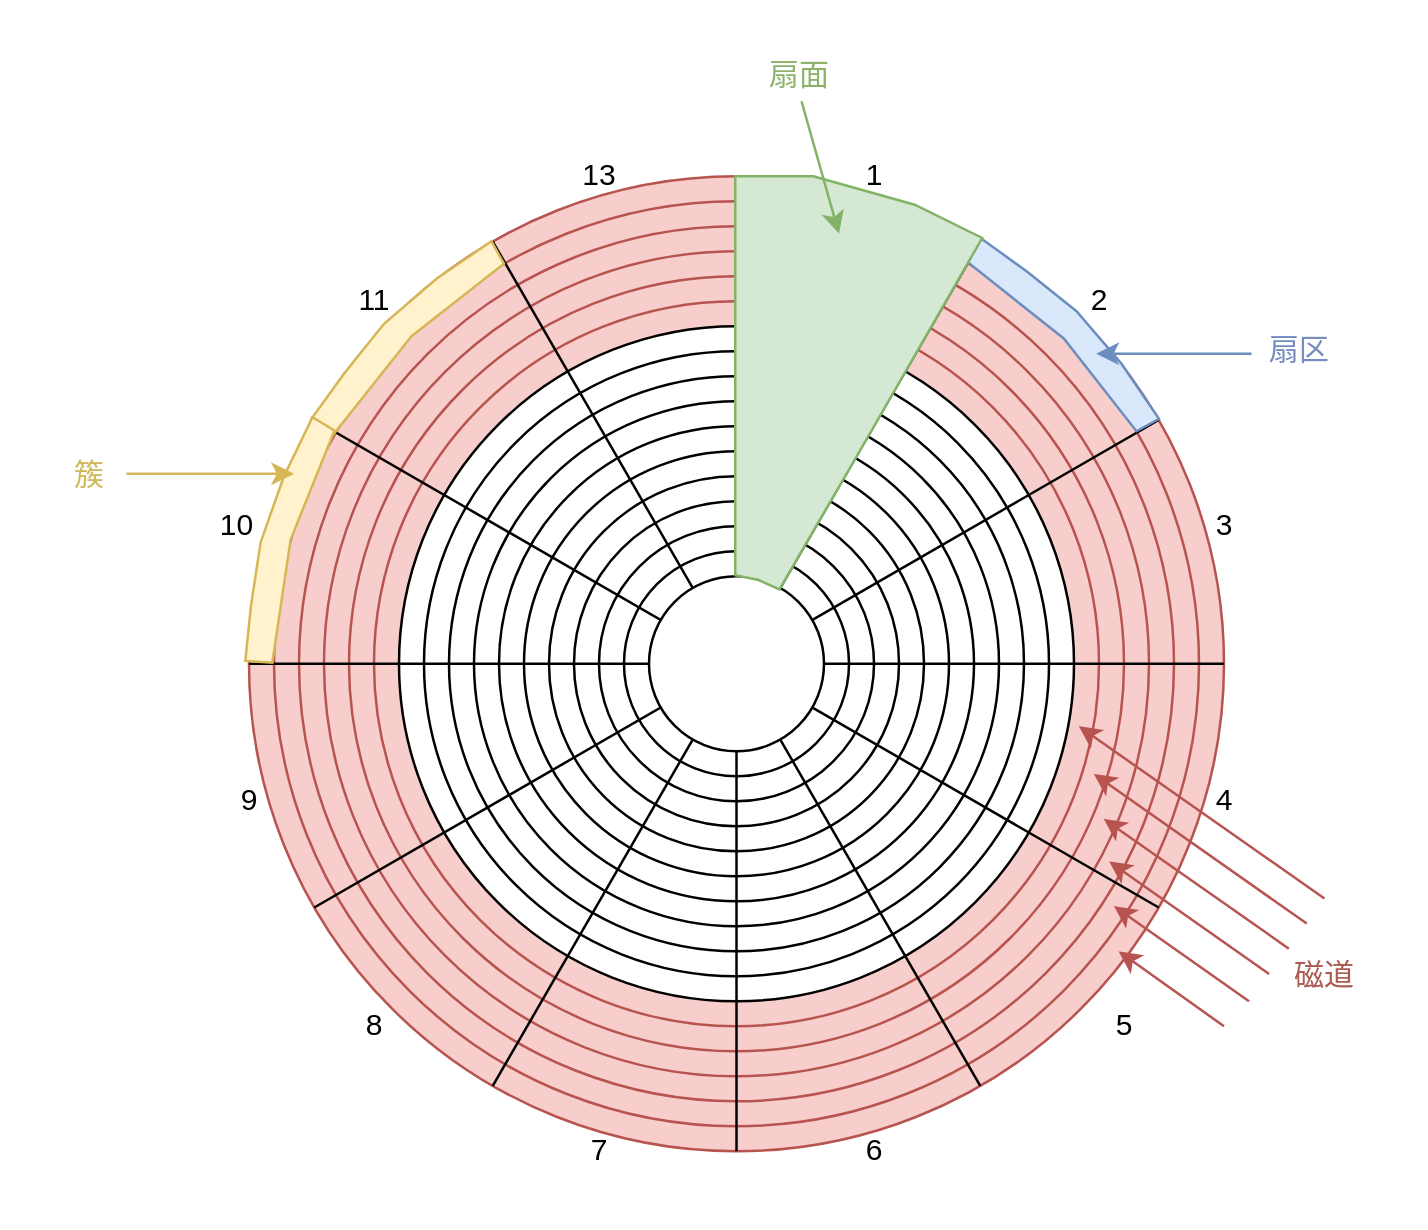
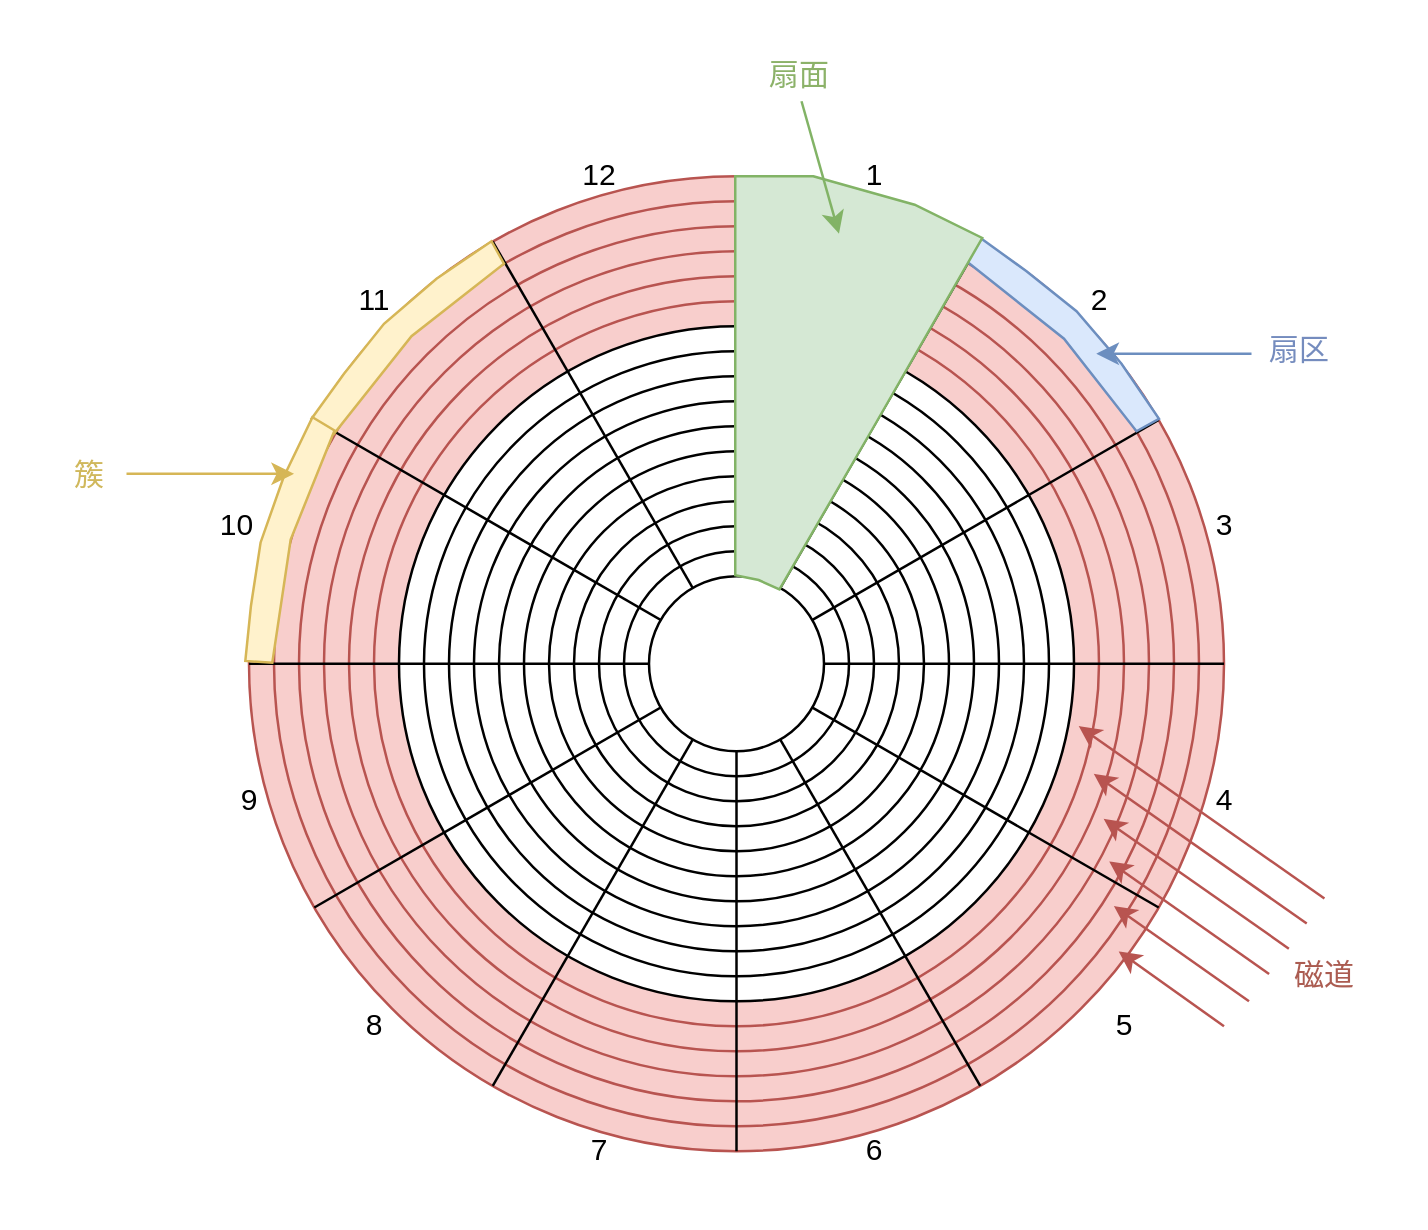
(600, 176) -> (600, 176)
